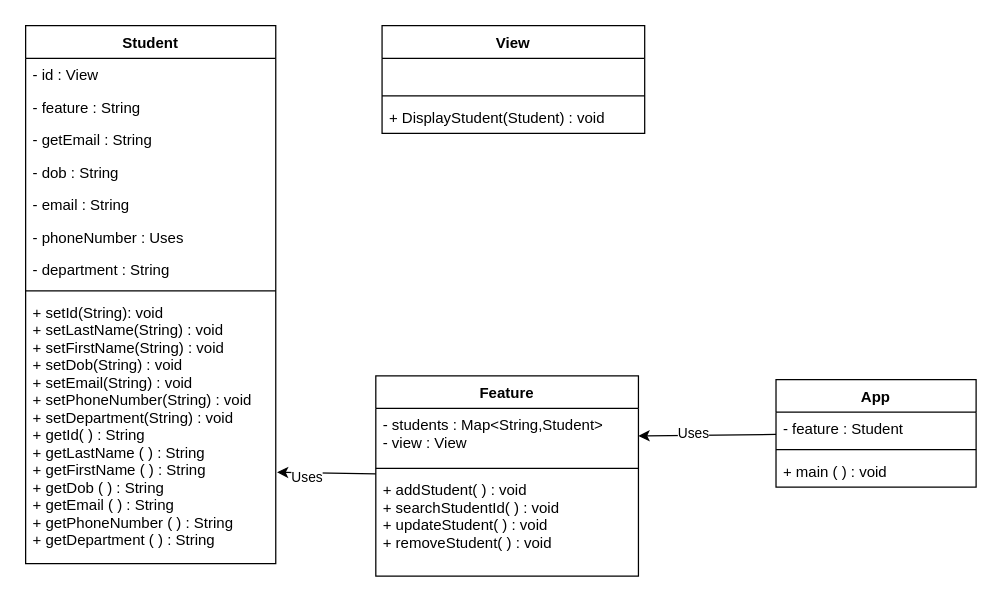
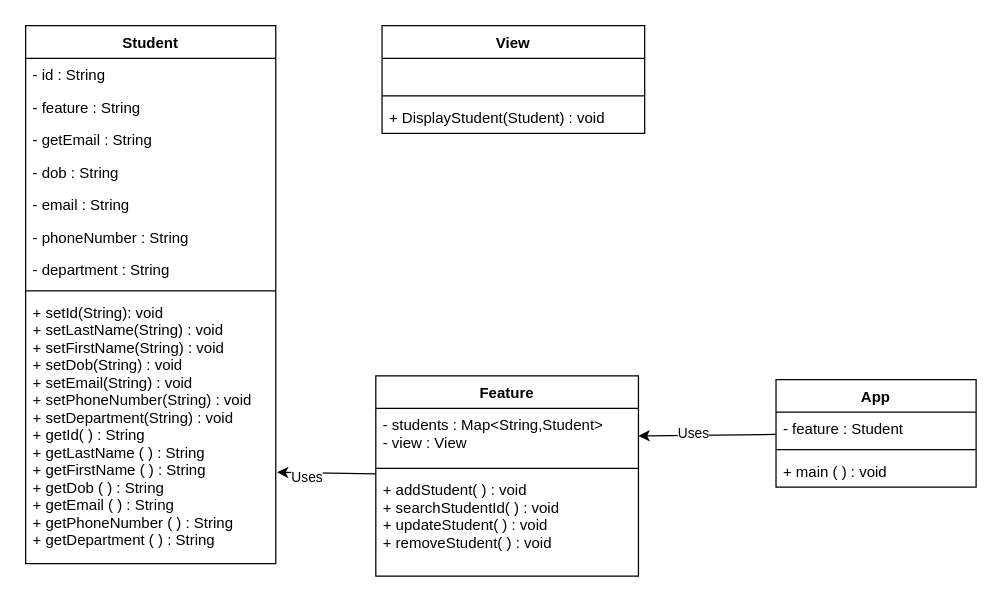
(67, 75) -> (75, 75)
(109, 238) -> (115, 238)
